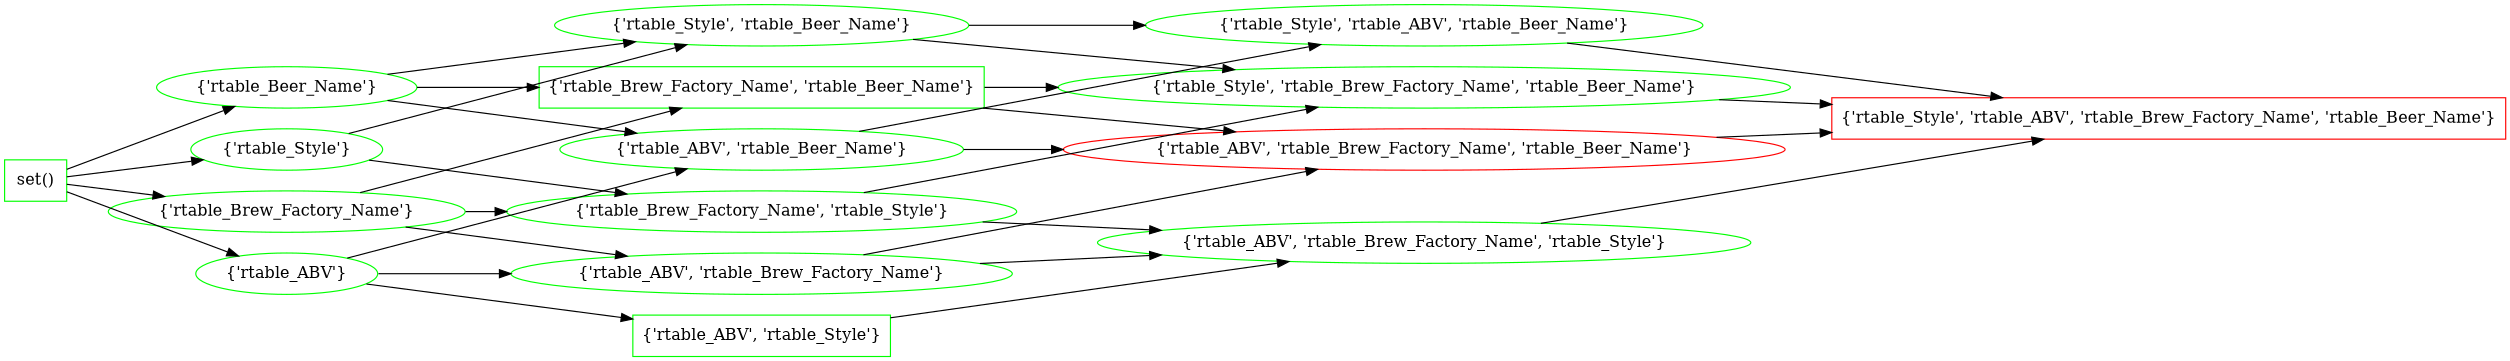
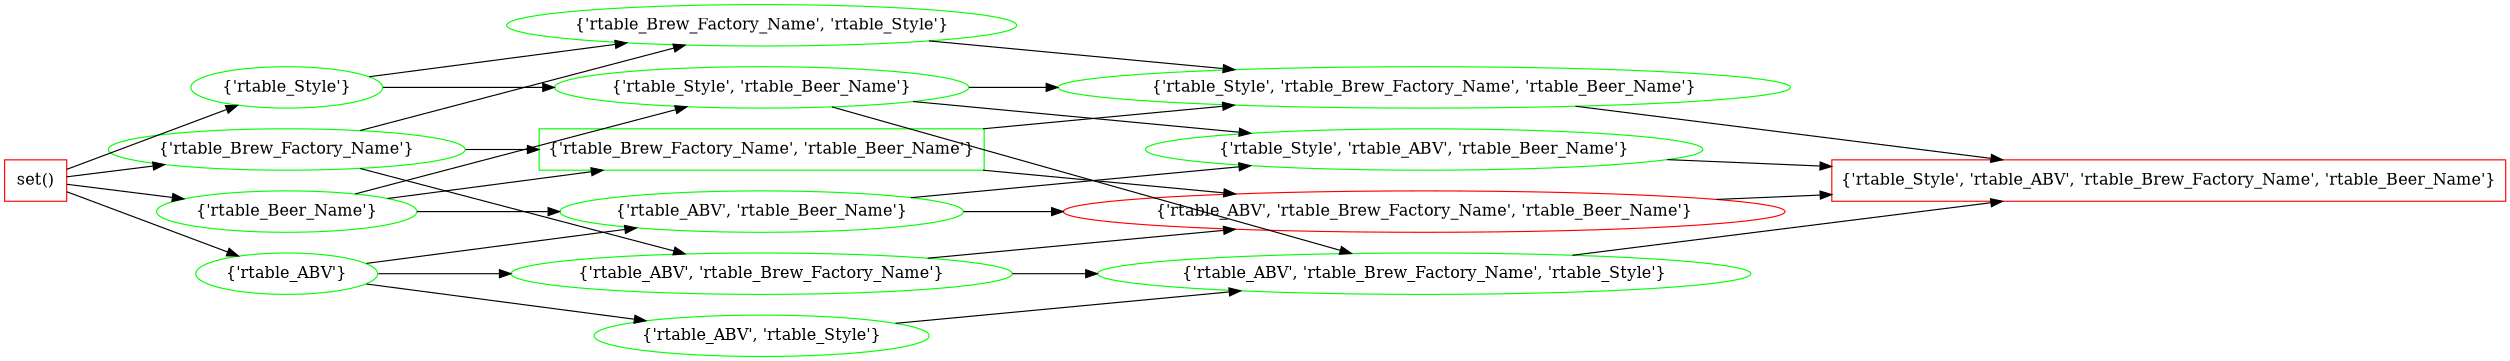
(36, 181) -> (36, 181)
(1066, 226) -> (1048, 168)
(762, 336) -> (762, 336)
